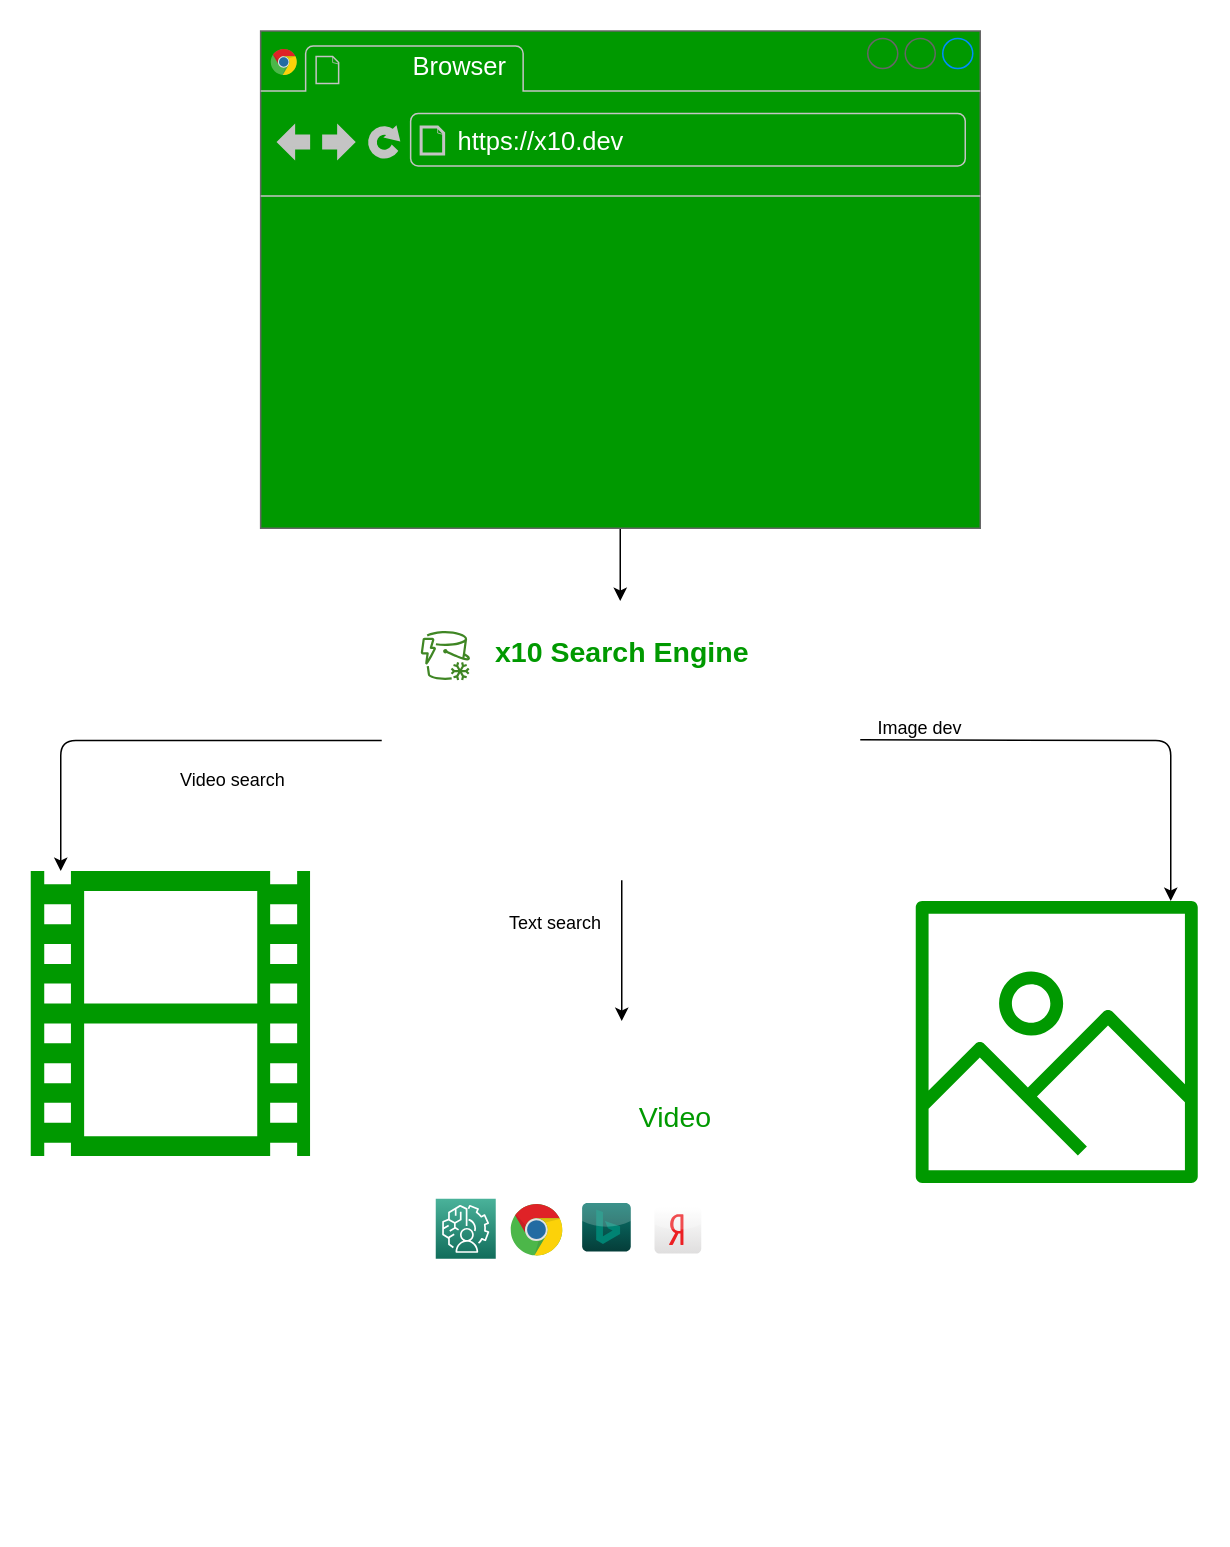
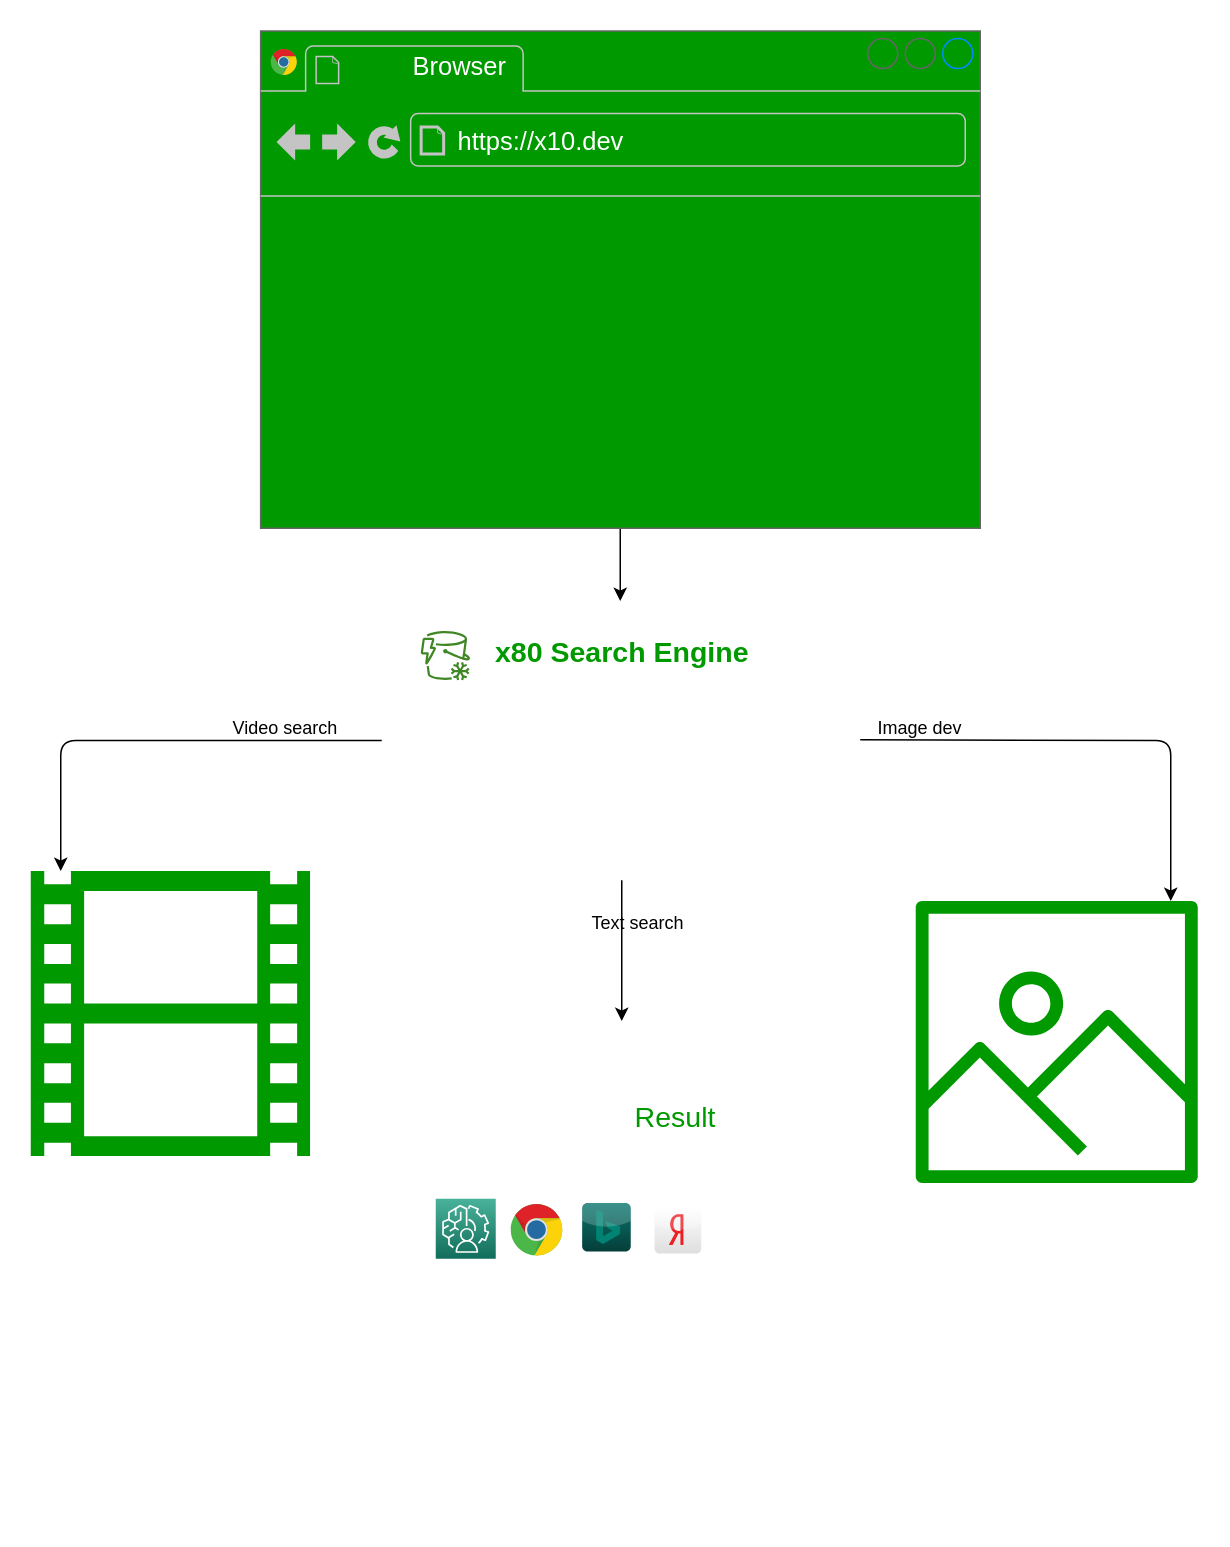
(623, 613) -> (623, 613)
(233, 781) -> (286, 728)
(556, 923) -> (638, 923)
(676, 1118) -> (676, 1118)
